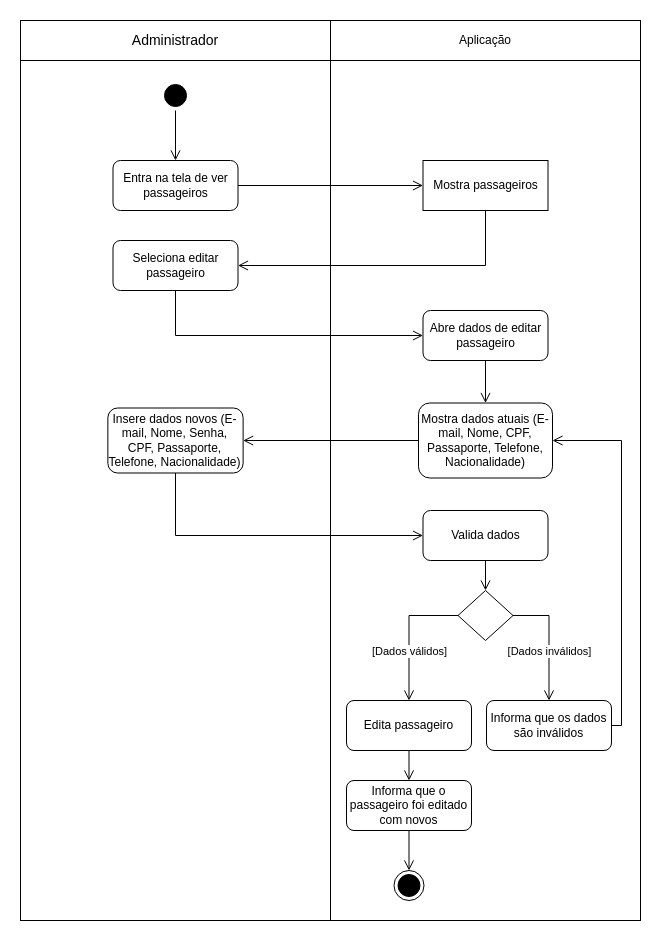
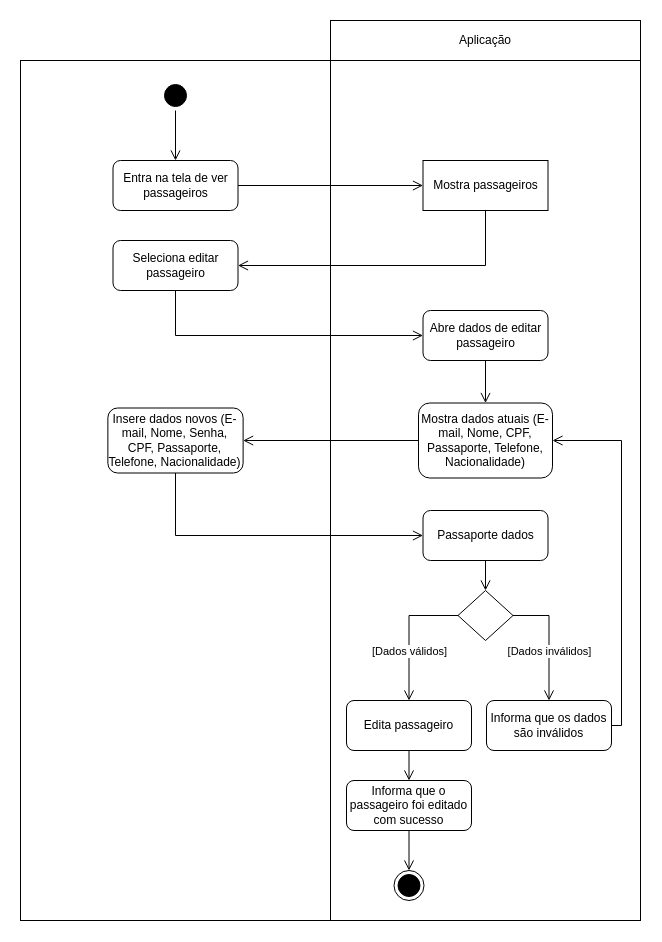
(176, 41) -> none
(486, 536) -> (486, 536)
(409, 806) -> (409, 806)
